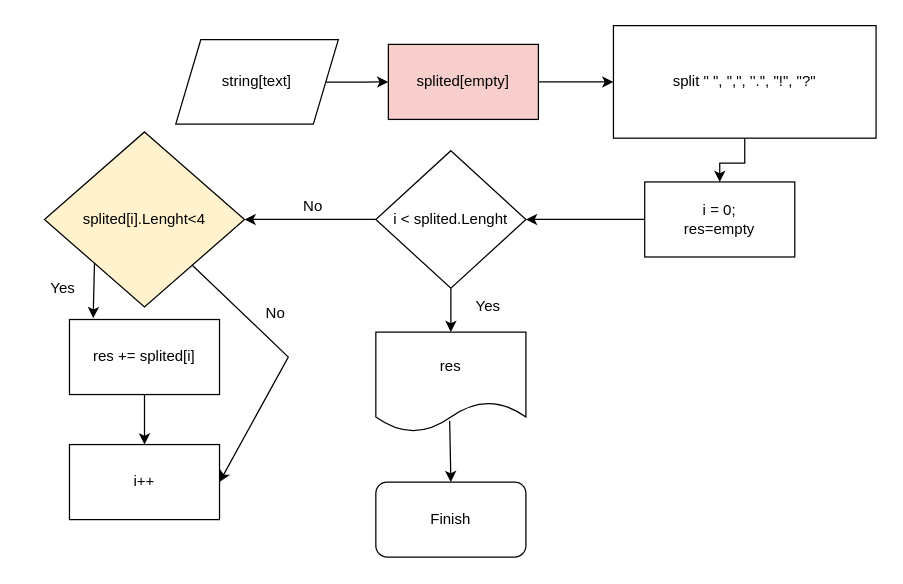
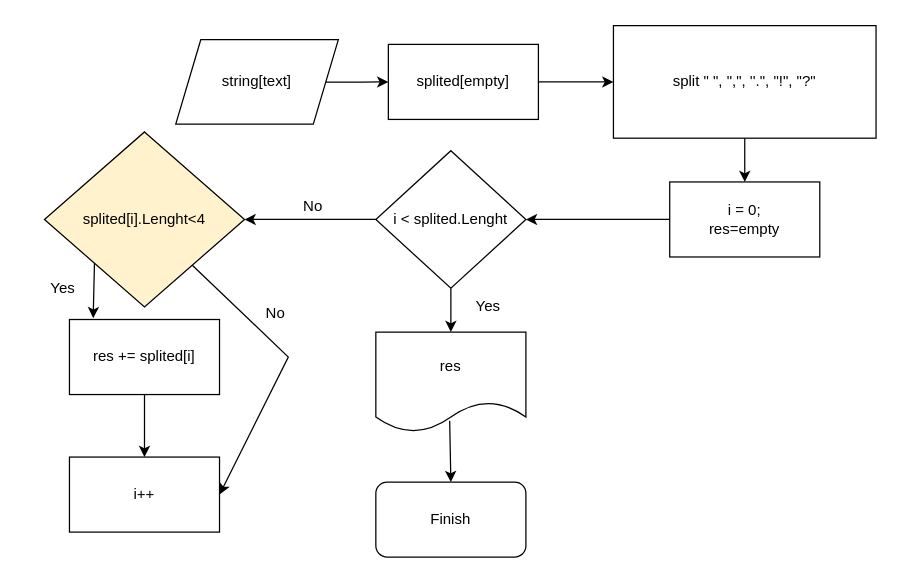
(463, 82) -> (463, 82)
(719, 219) -> (744, 219)
(144, 482) -> (144, 494)
